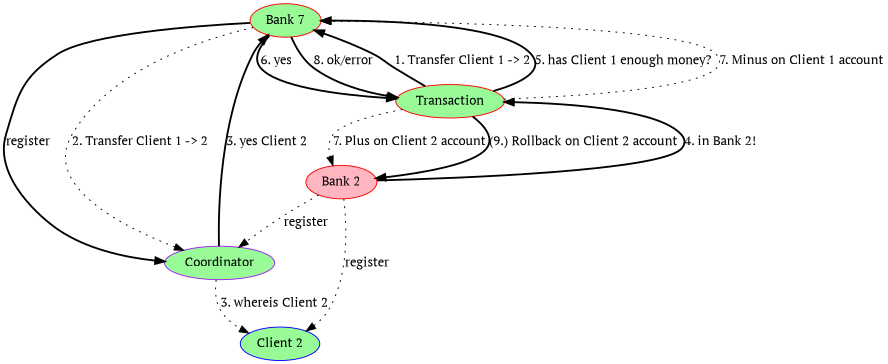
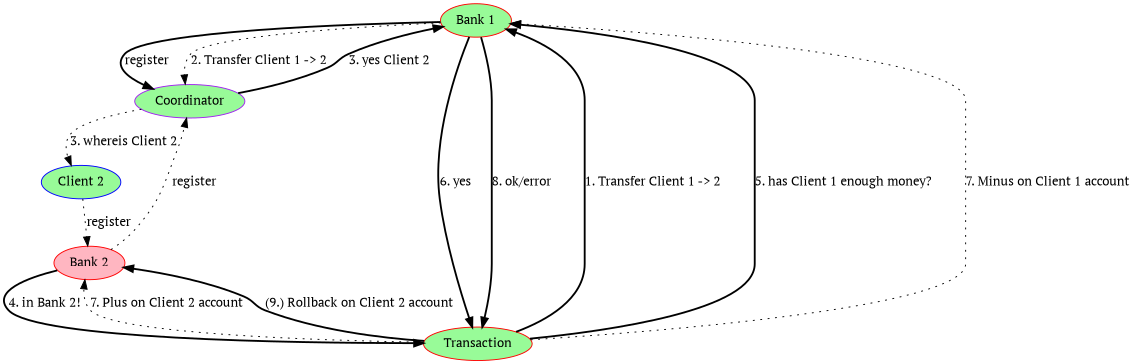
(286, 20) -> (476, 20)
(343, 266) -> (85, 218)
